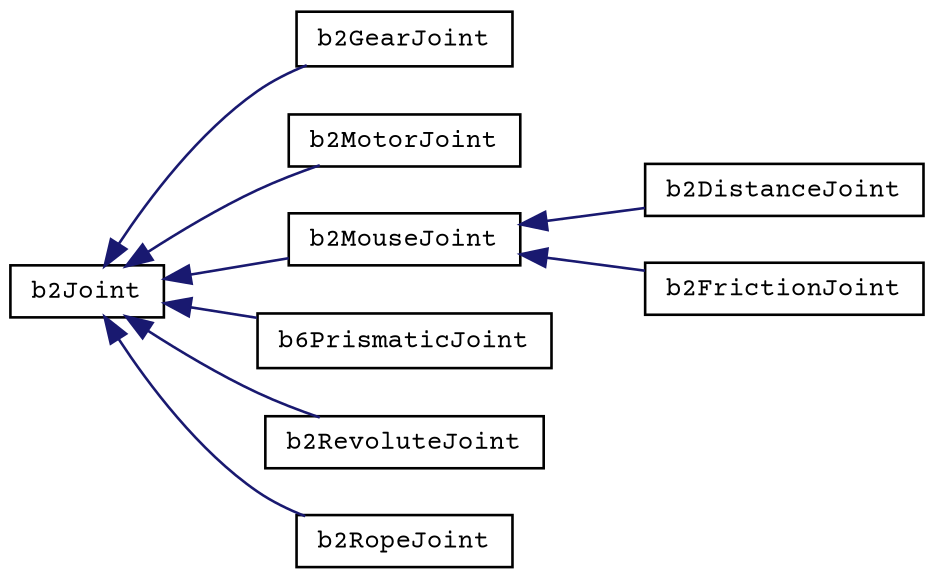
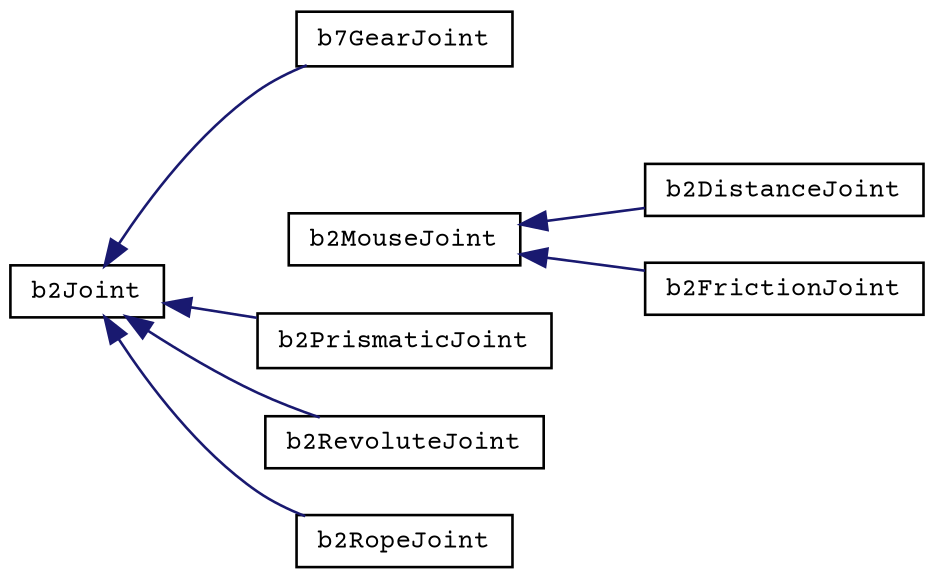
(405, 39) -> (405, 39)
(405, 140) -> none
(240, 266) -> none
(405, 341) -> (405, 341)
